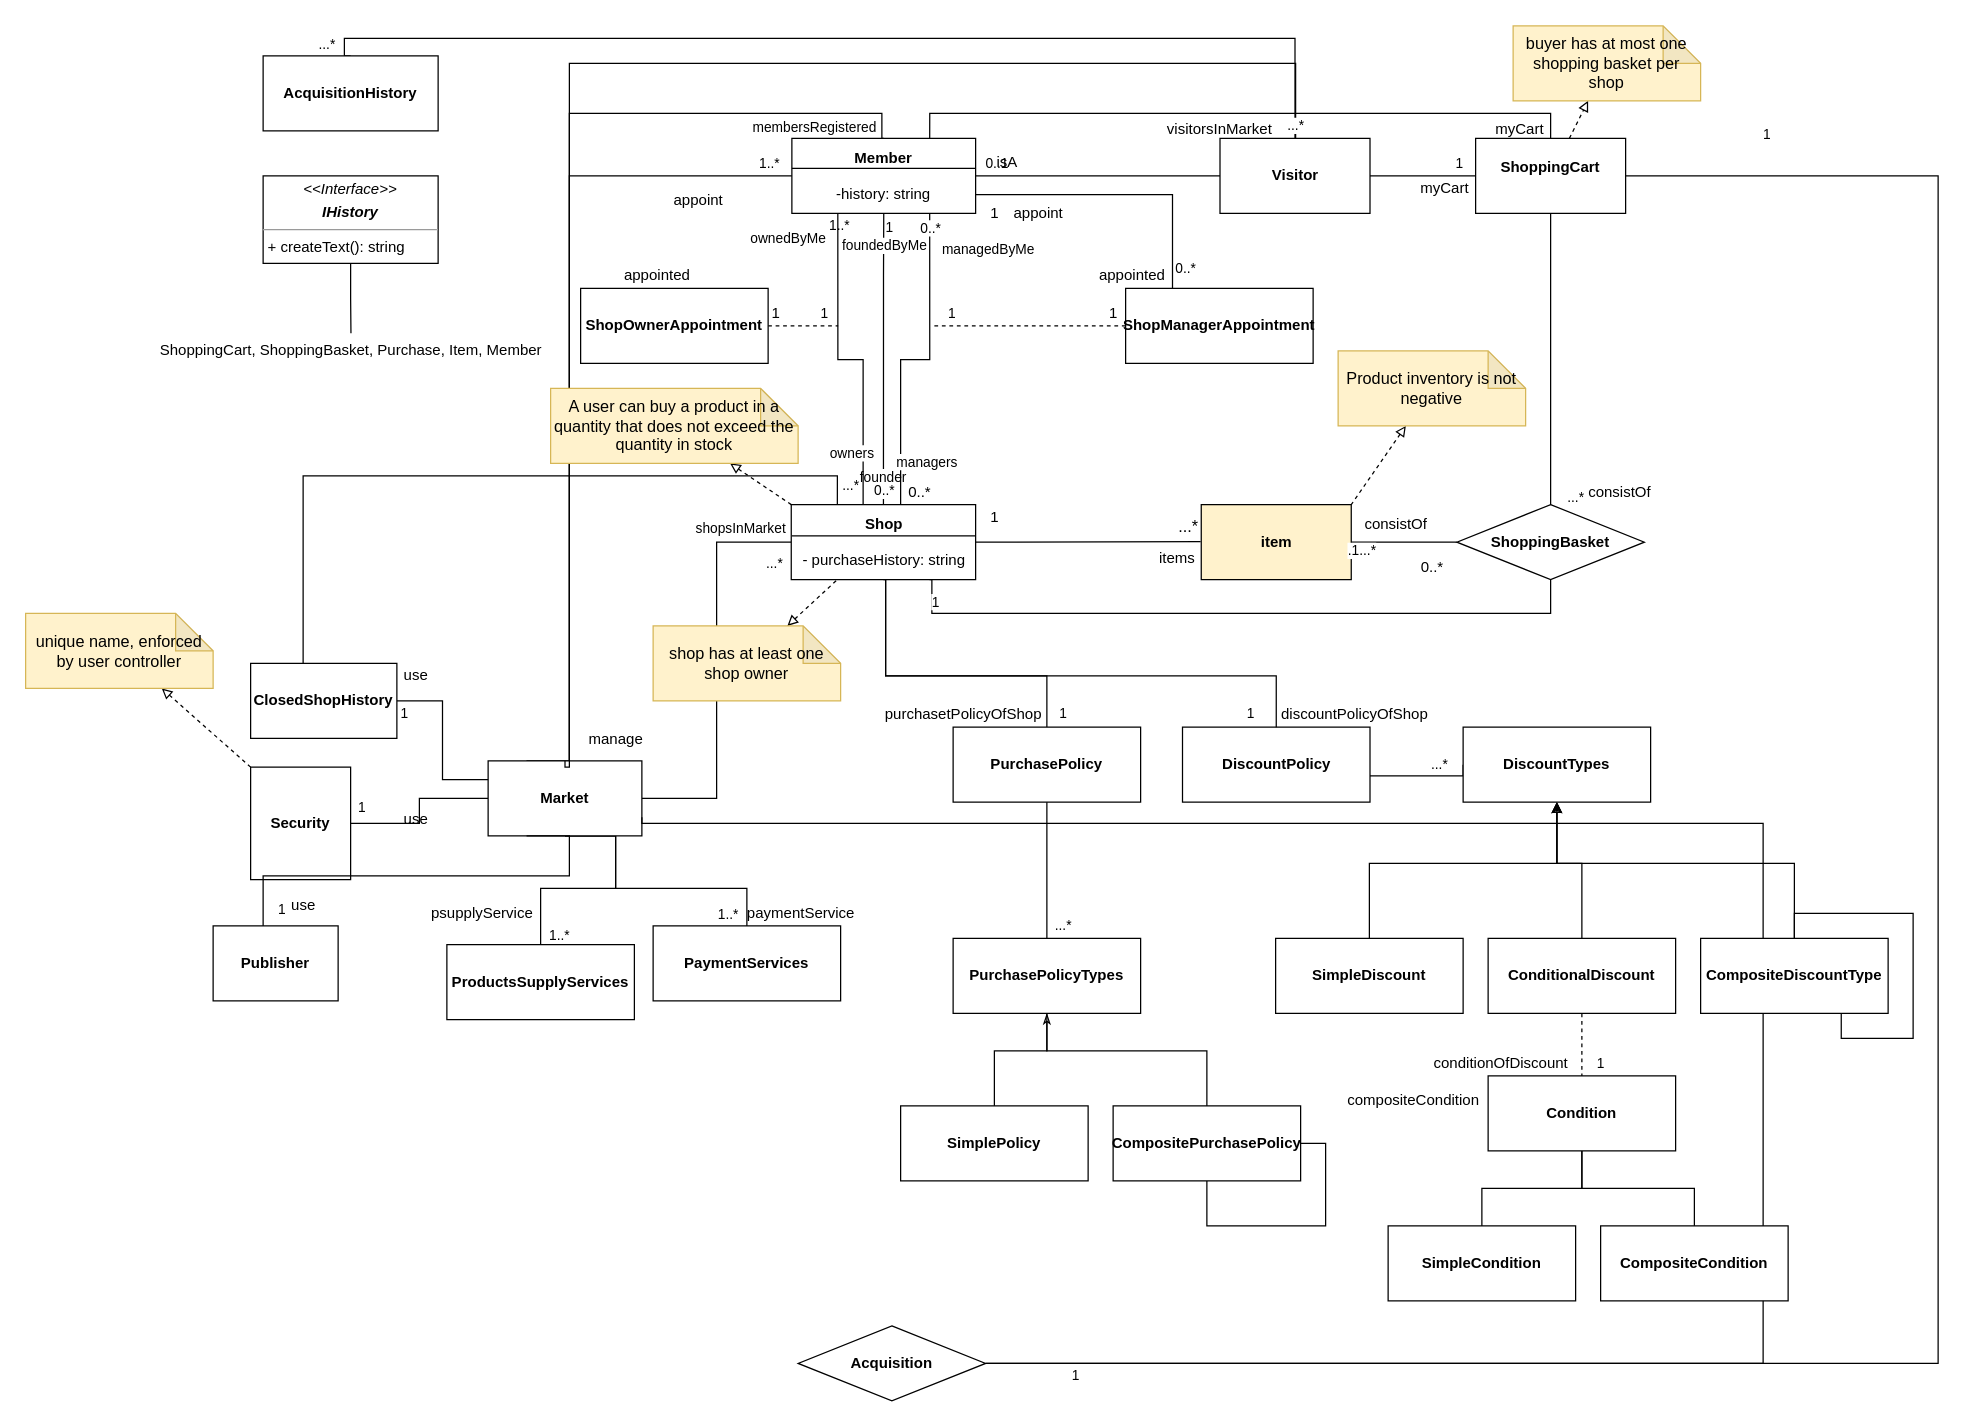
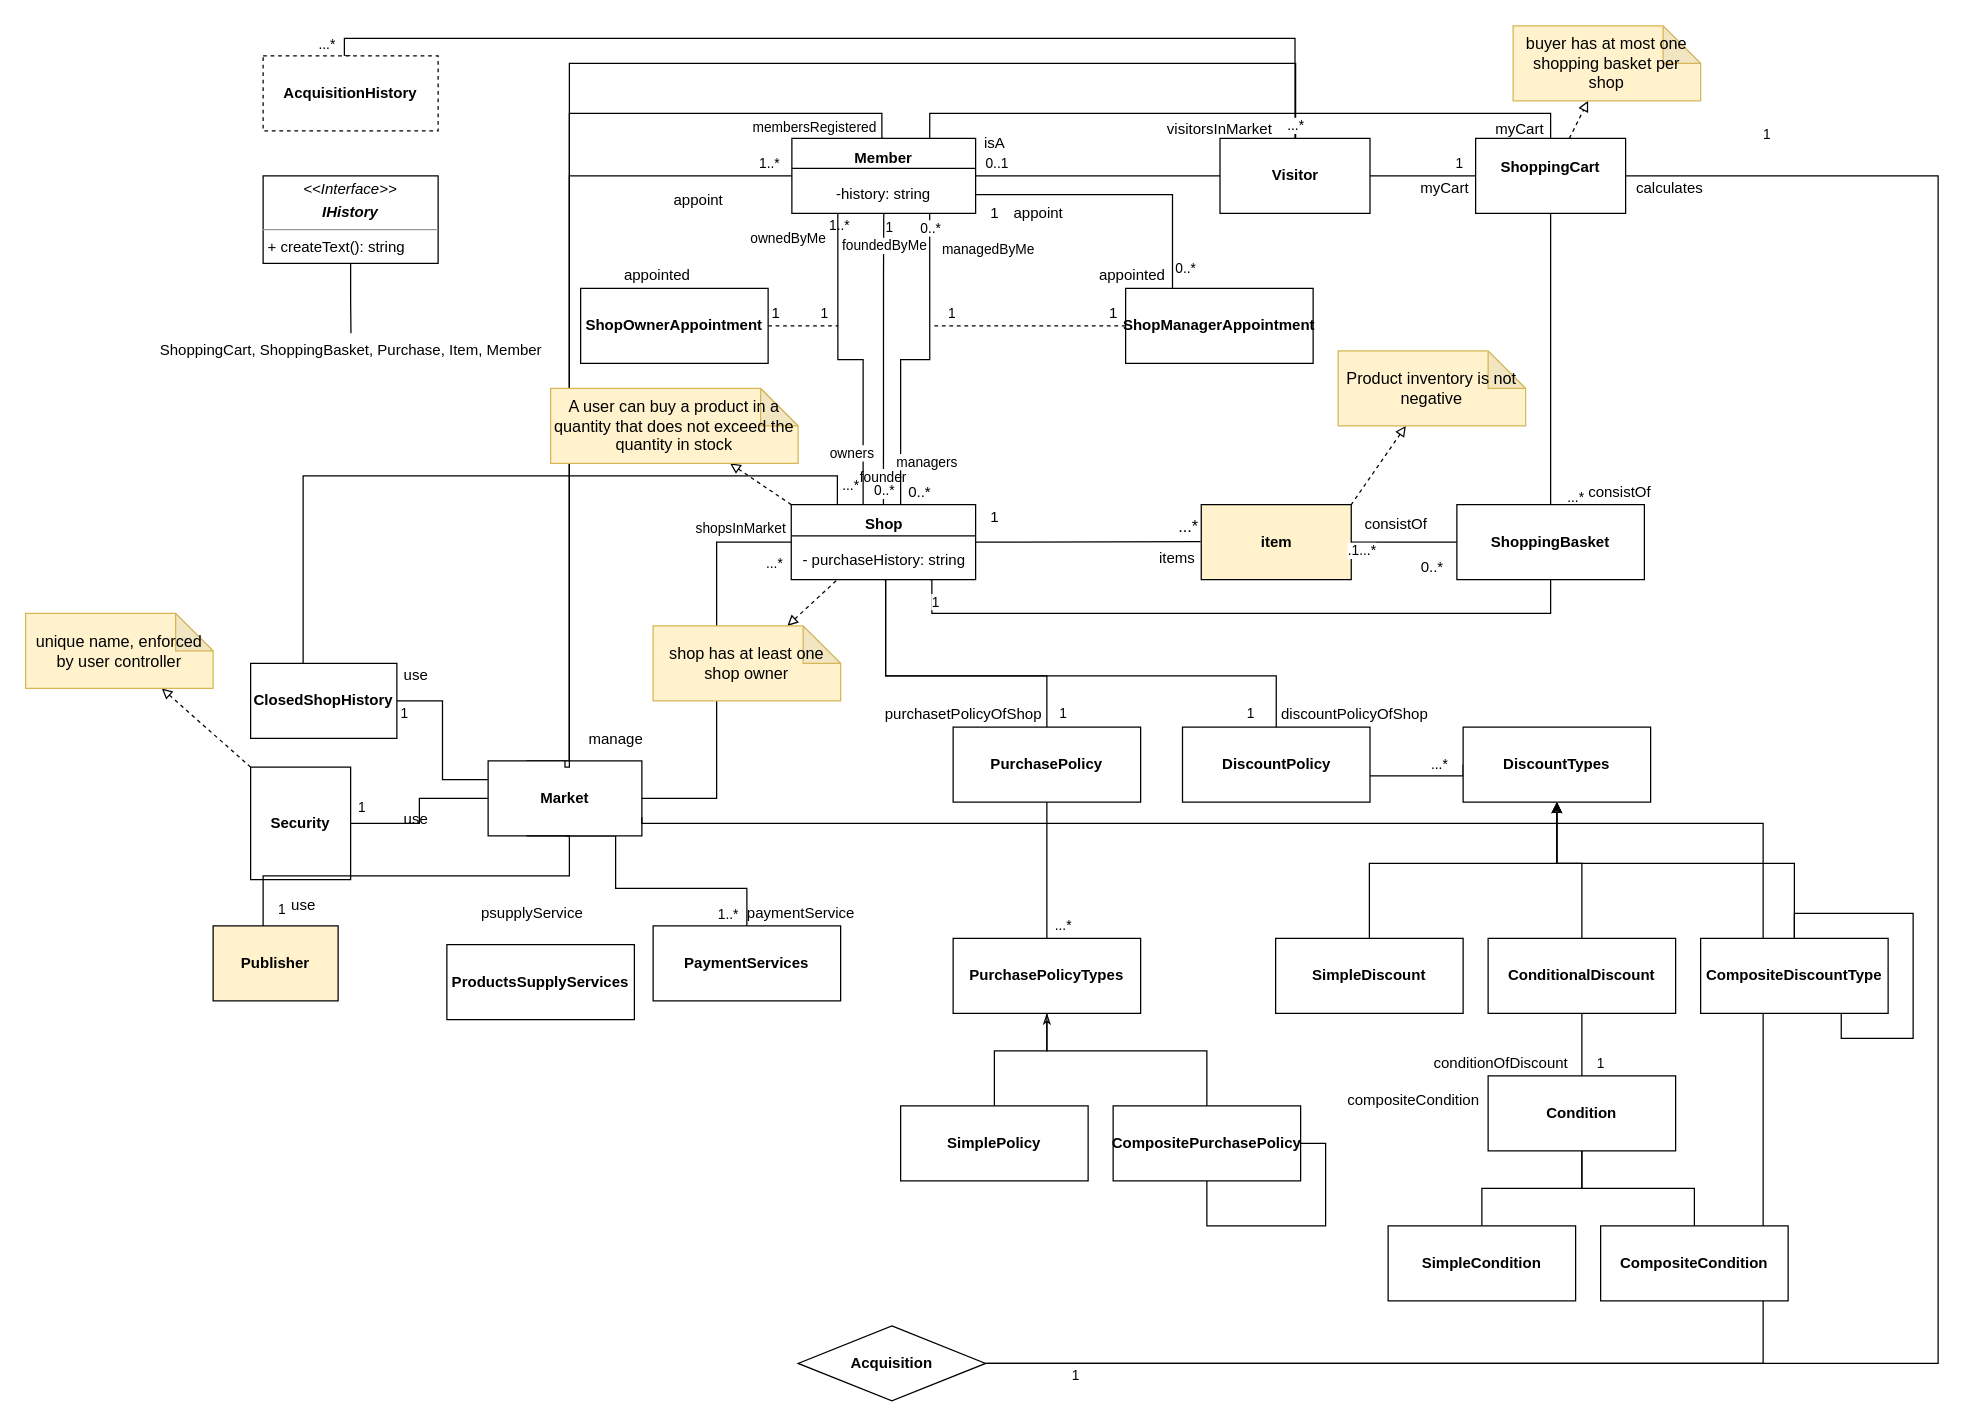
(351, 93) -> (351, 93)
(1007, 162) -> (994, 143)
none -> (1669, 188)
(1551, 542) -> (1551, 542)
(549, 888) -> none
(482, 913) -> (532, 913)
(276, 963) -> (276, 963)
(1582, 1044) -> (1582, 1044)
